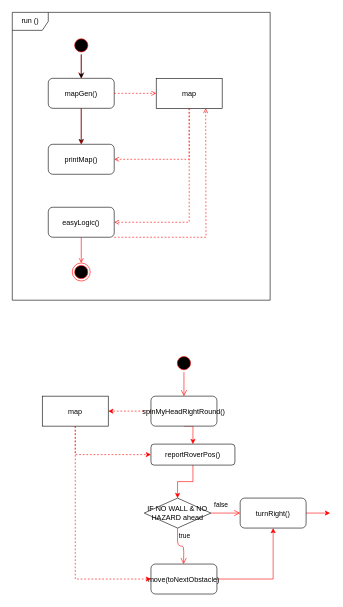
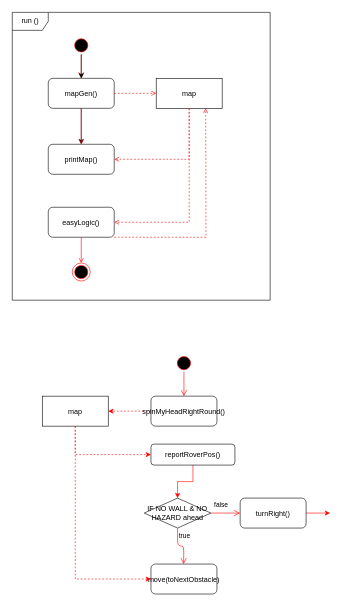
(193, 438) -> none
(273, 533) -> none
